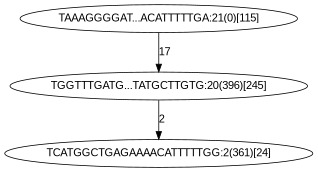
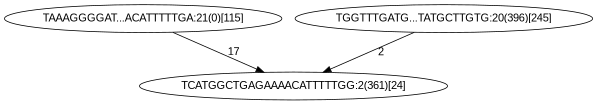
(159, 48) -> (215, 51)
